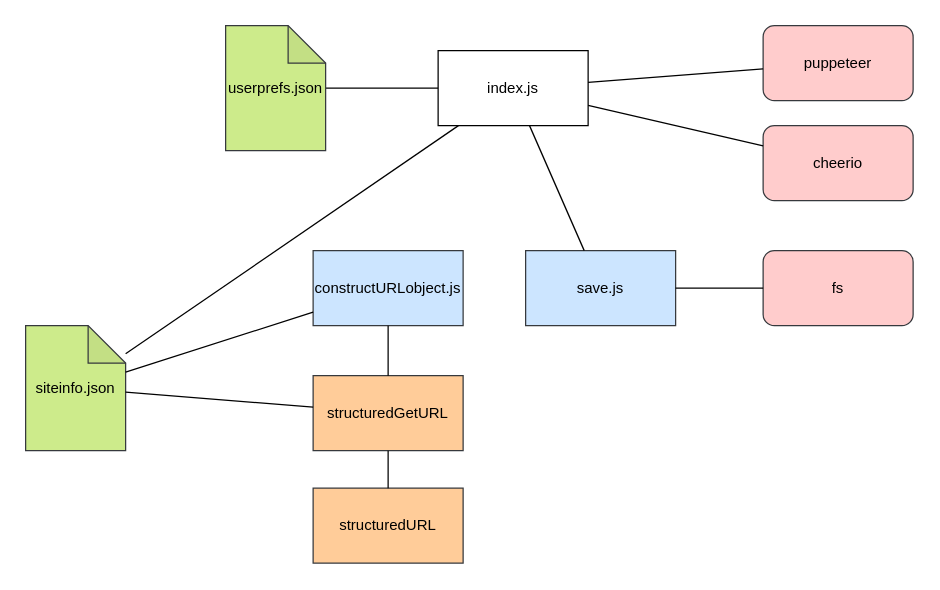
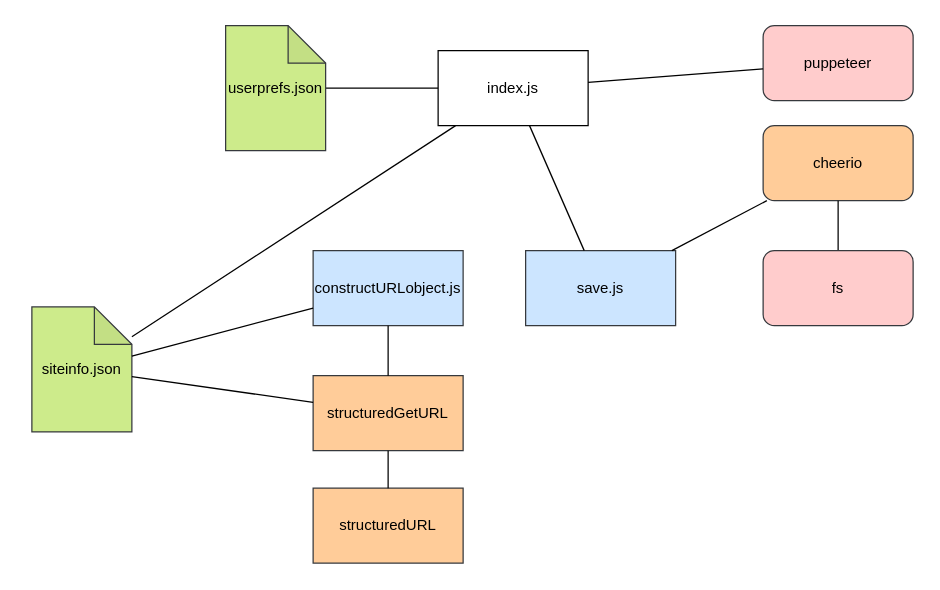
(676, 126) -> (838, 226)
(838, 163) -> (838, 163)
(719, 288) -> (719, 226)
(76, 388) -> (82, 369)
